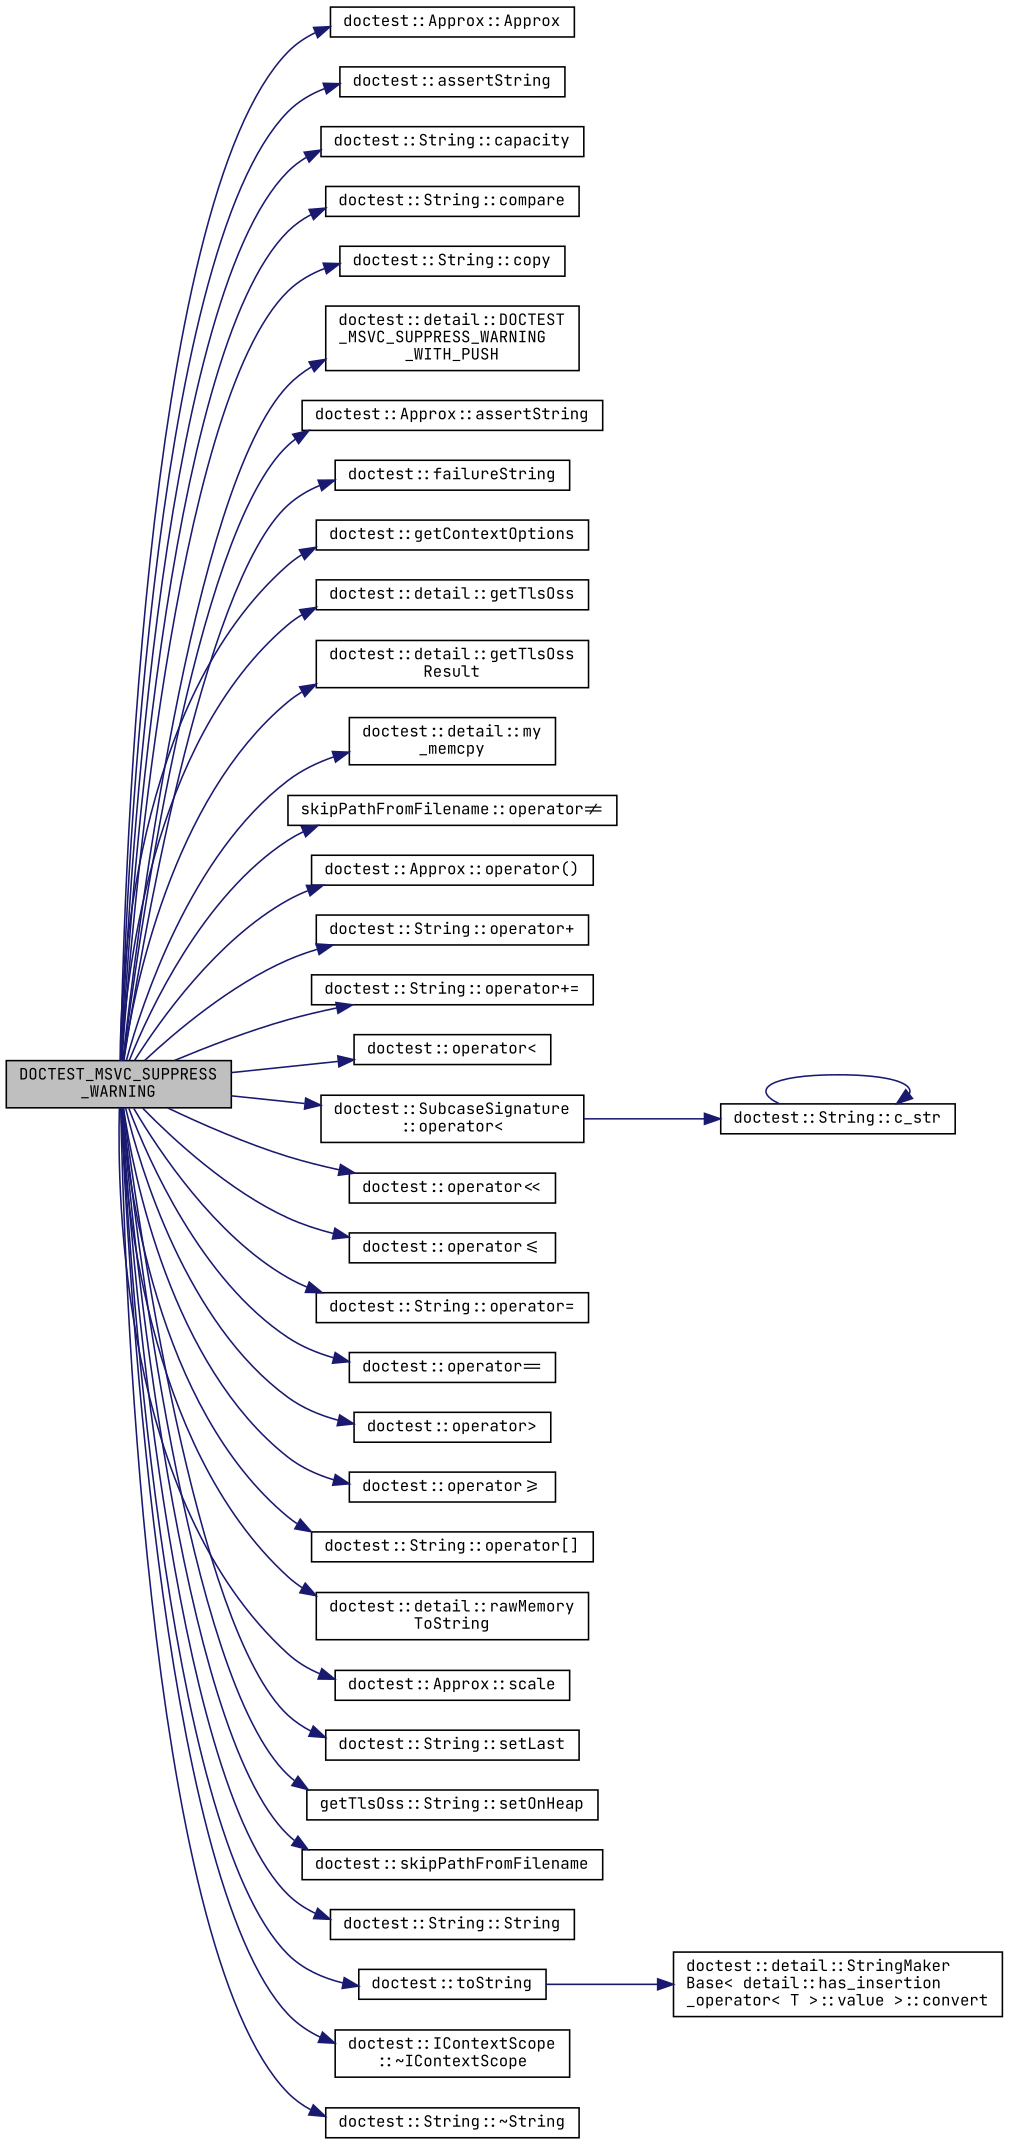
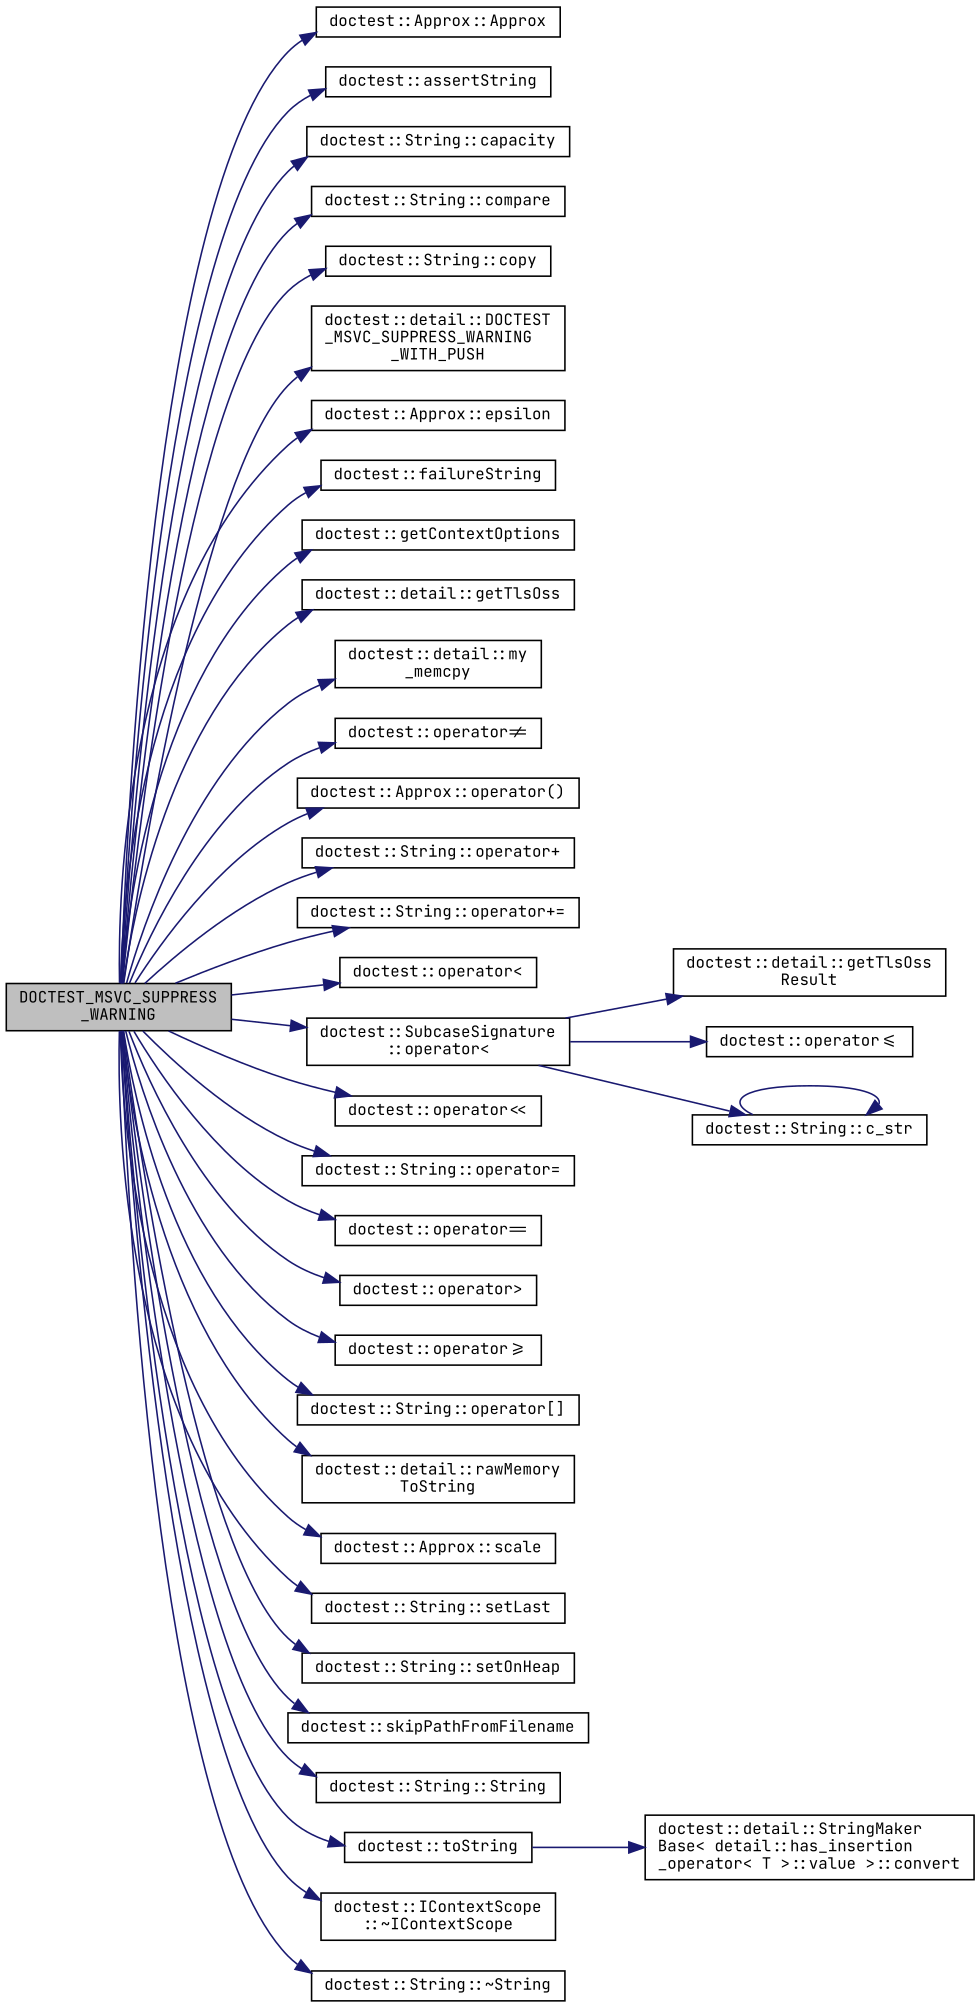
(452, 415) -> (438, 415)
(452, 810) -> (438, 733)
(179, 859) -> (616, 1009)
(230, 1184) -> (630, 1042)
(452, 1805) -> (438, 1668)
